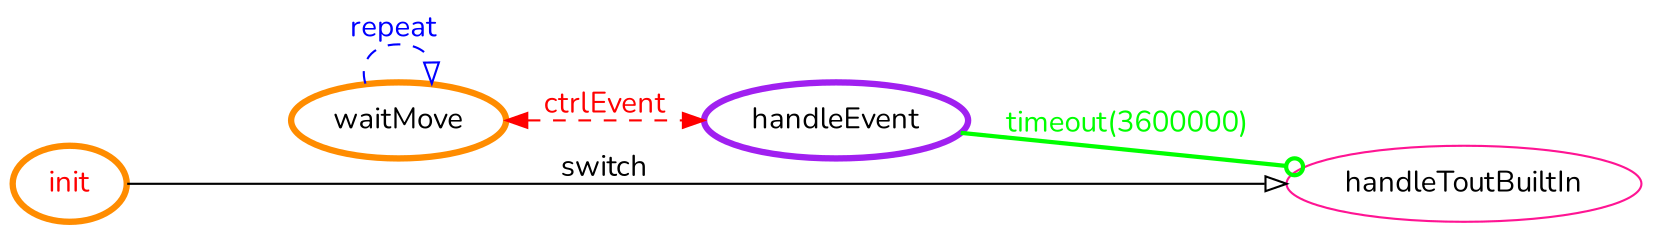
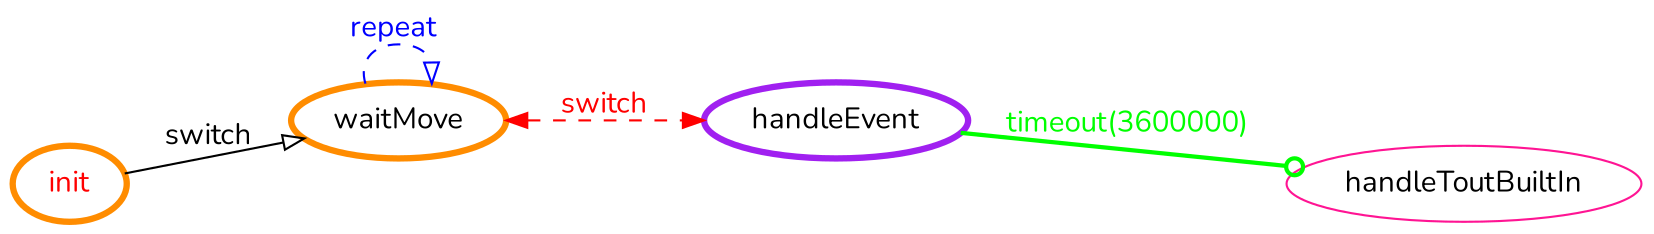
(605, 105) -> (605, 105)
(696, 184) -> (204, 158)
